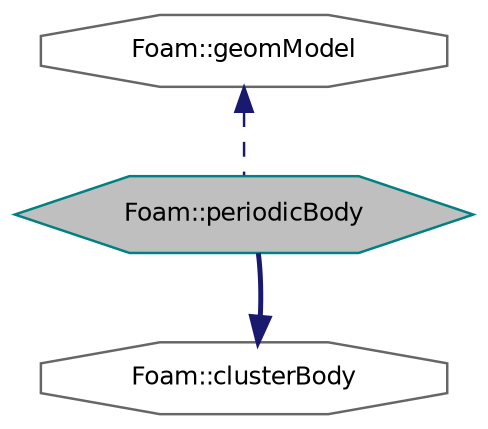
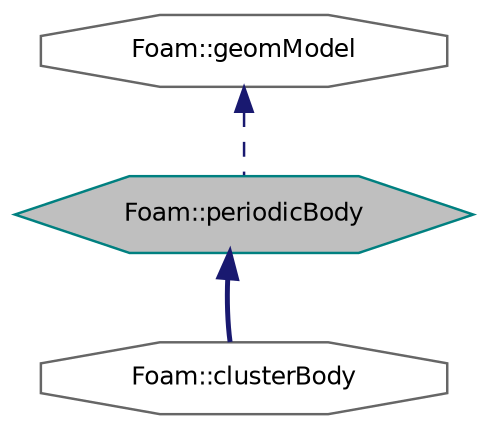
(261, 285) -> (228, 310)
